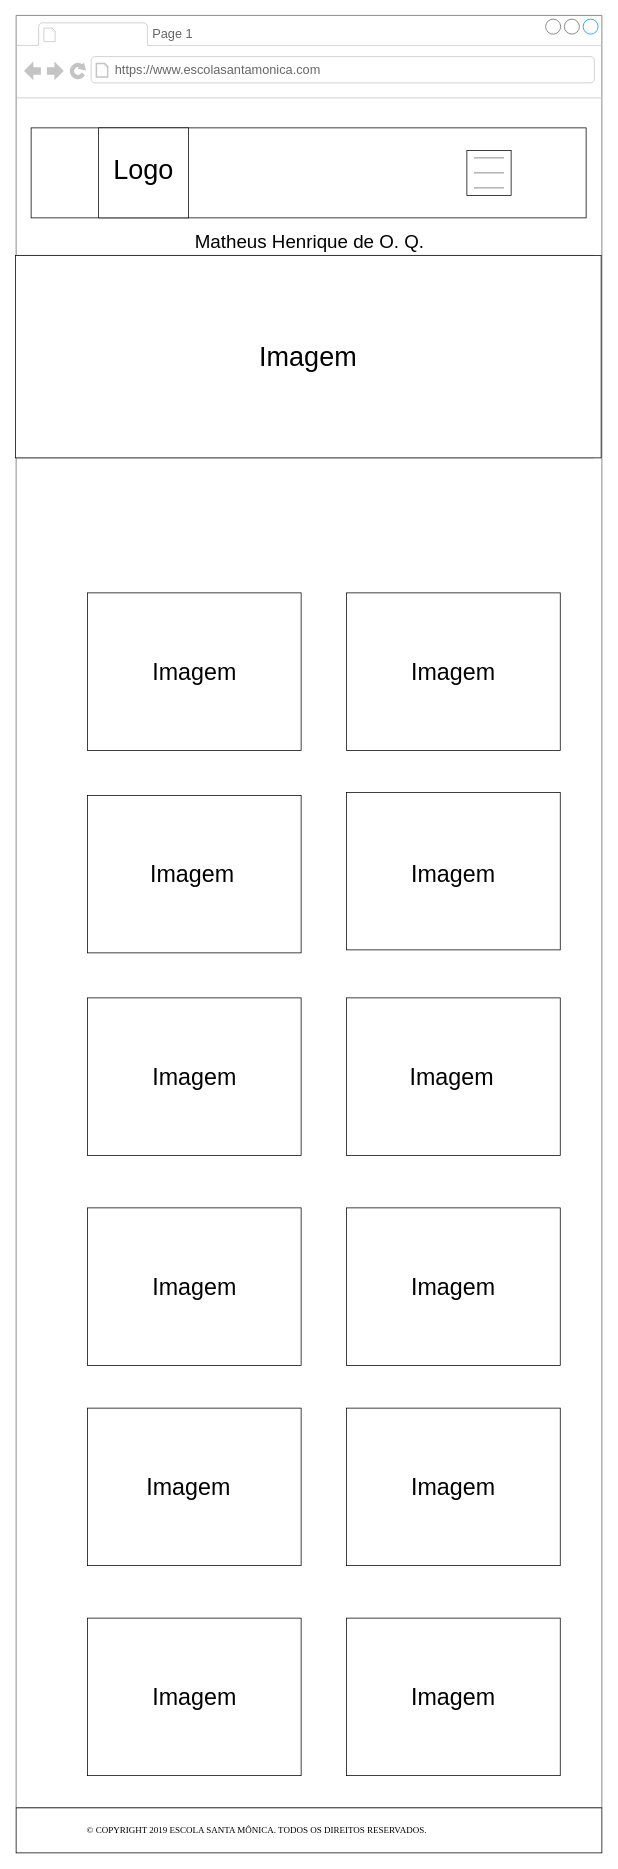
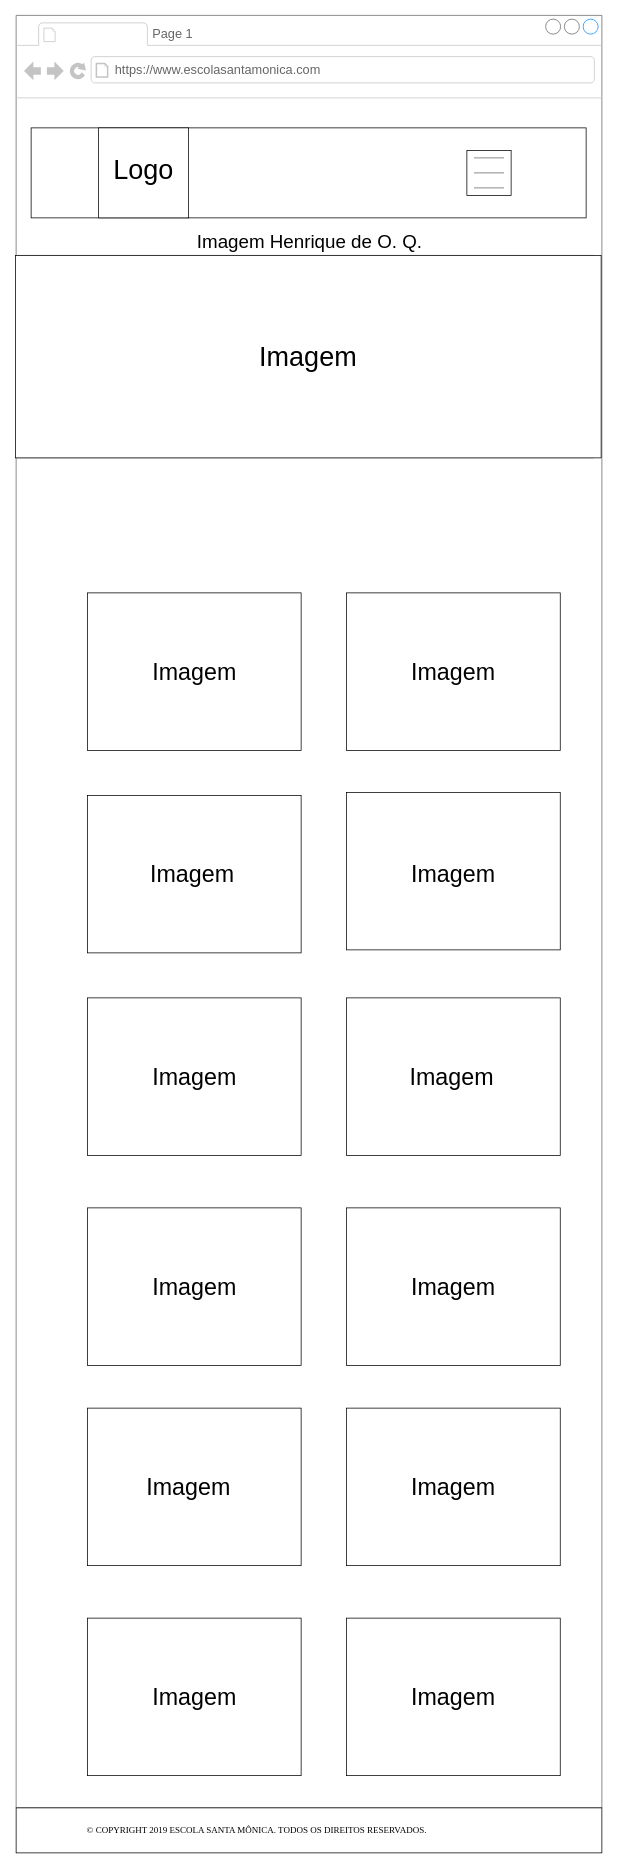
(310, 236) -> (310, 236)
